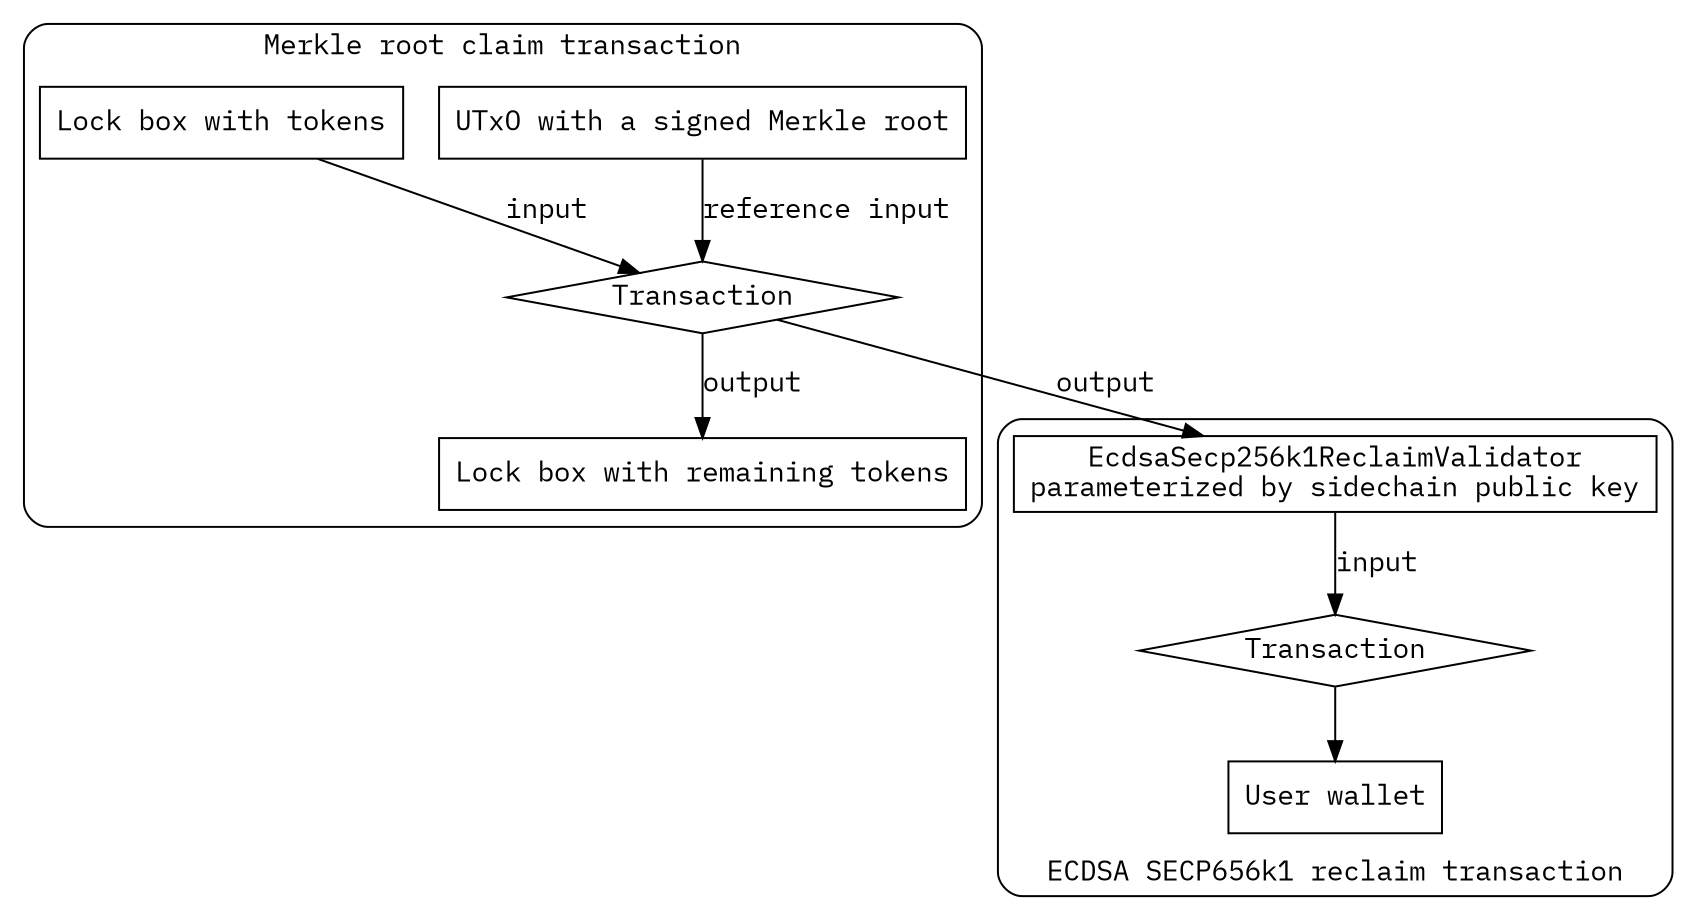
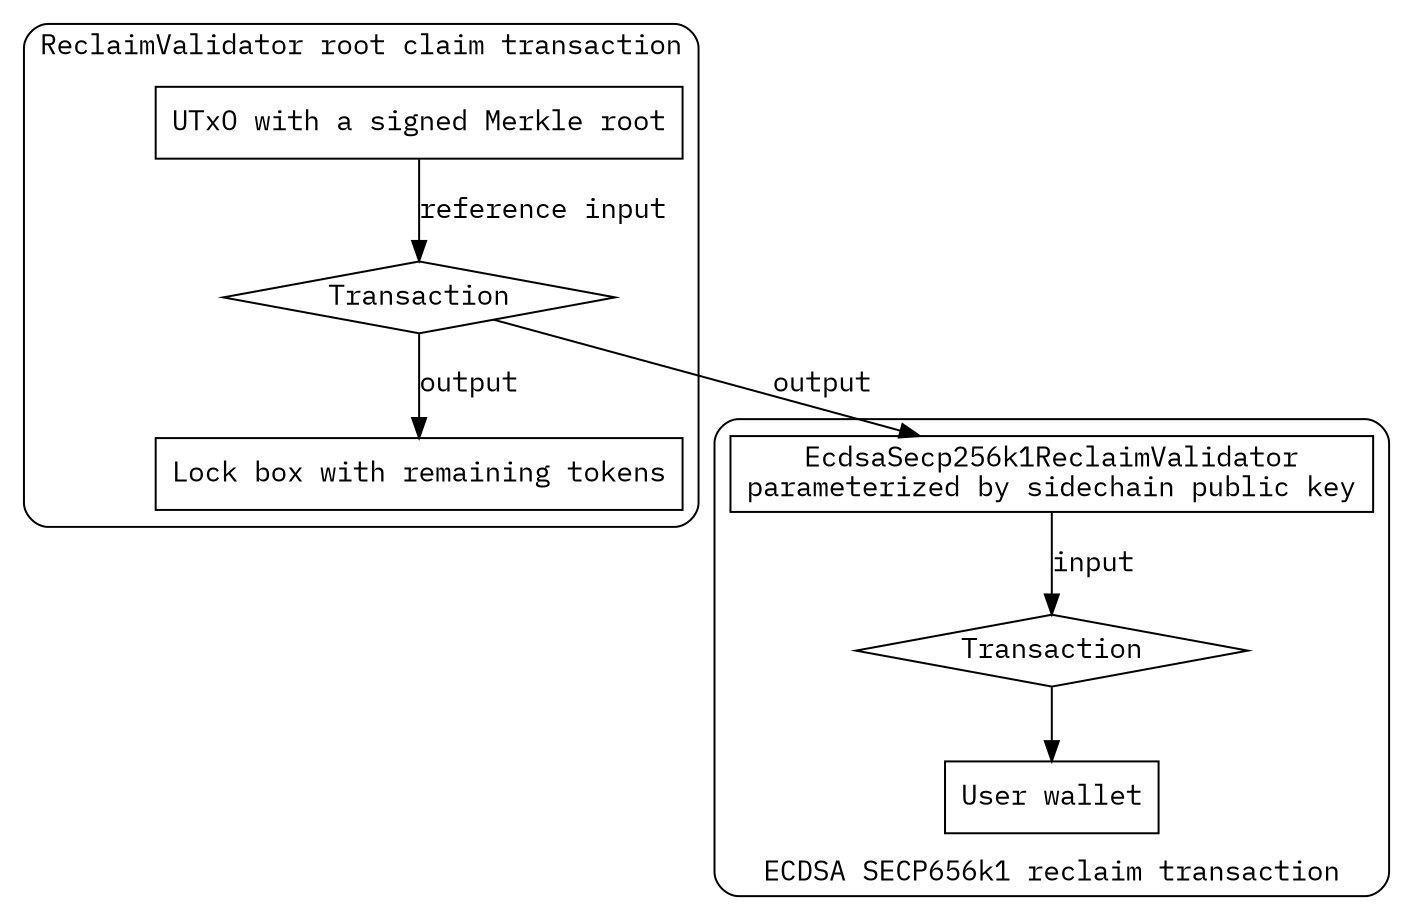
(503, 47) -> (361, 47)
(222, 123) -> none
